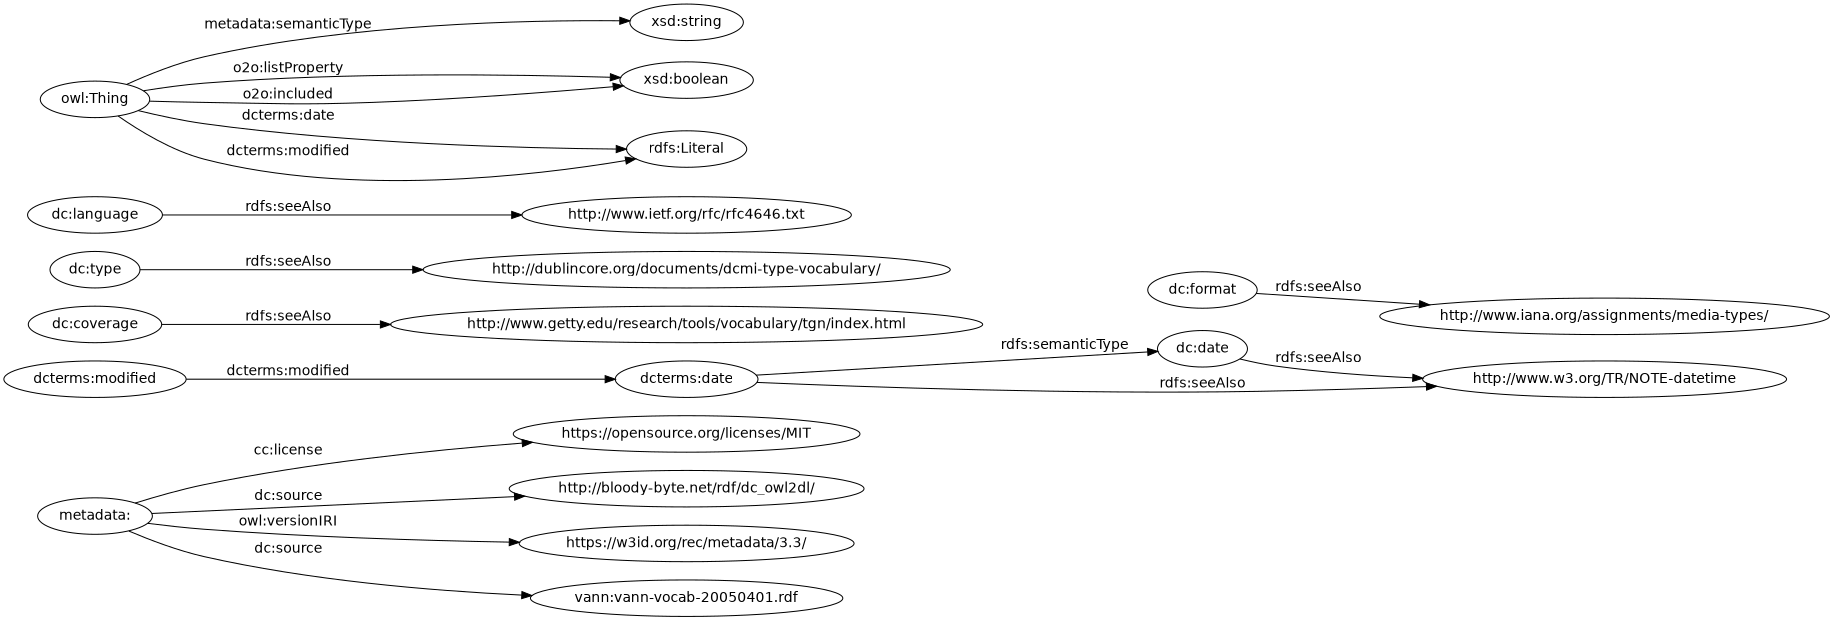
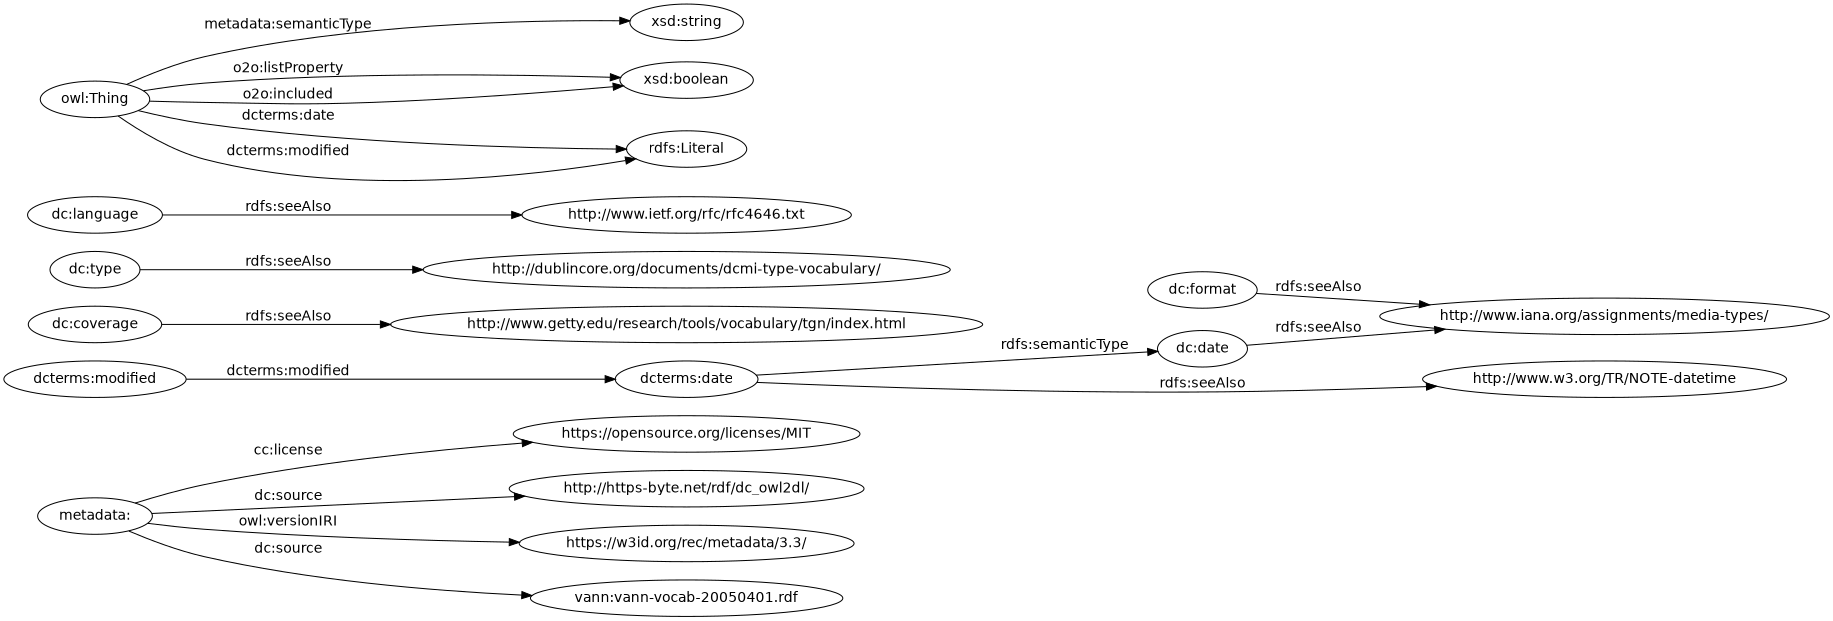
(1326, 372) -> (1341, 338)
(687, 489) -> (687, 489)
